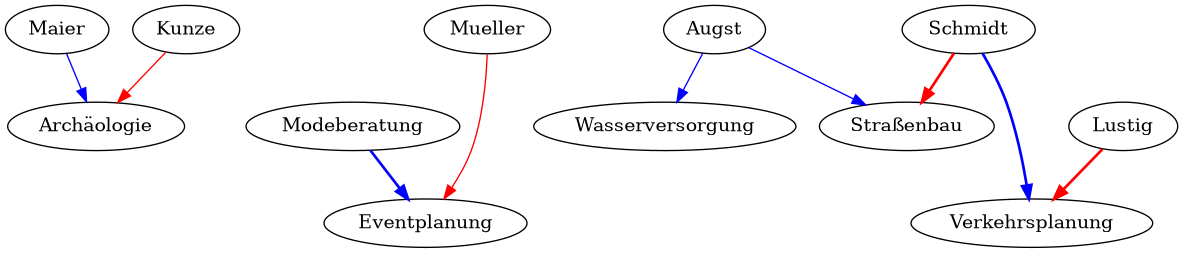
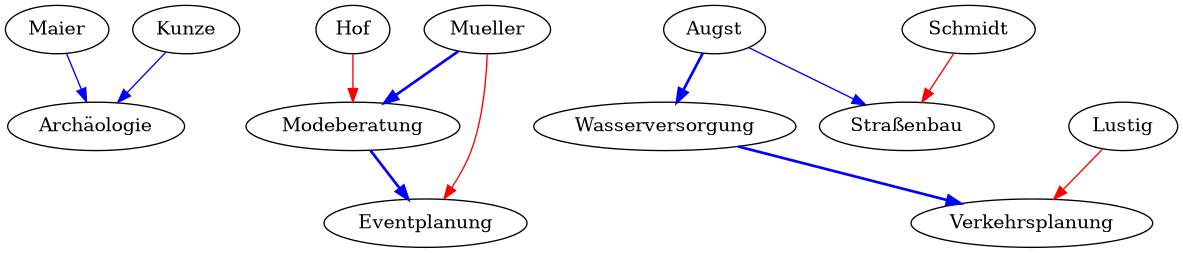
none -> (353, 30)
(146, 72) -> (146, 72)
(693, 72) -> (693, 72)
(942, 72) -> (942, 72)
none -> (427, 73)
(1011, 117) -> (843, 173)
(1083, 169) -> (1083, 169)
